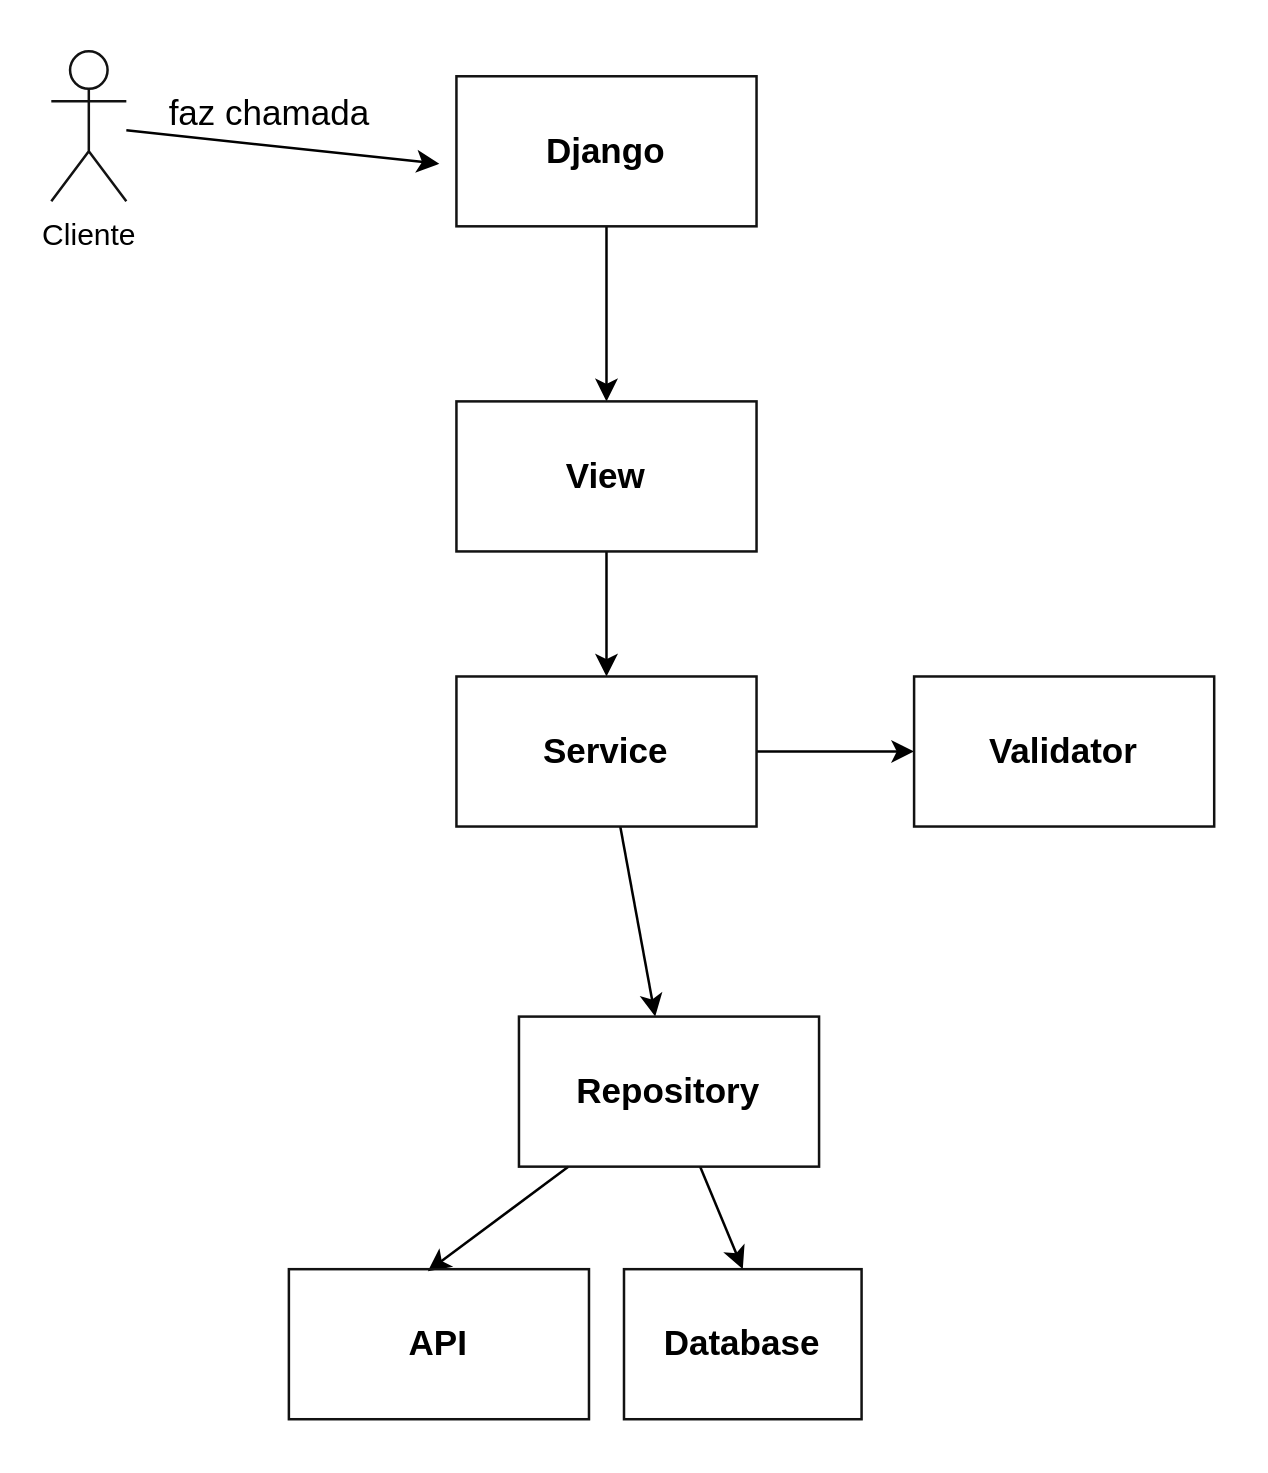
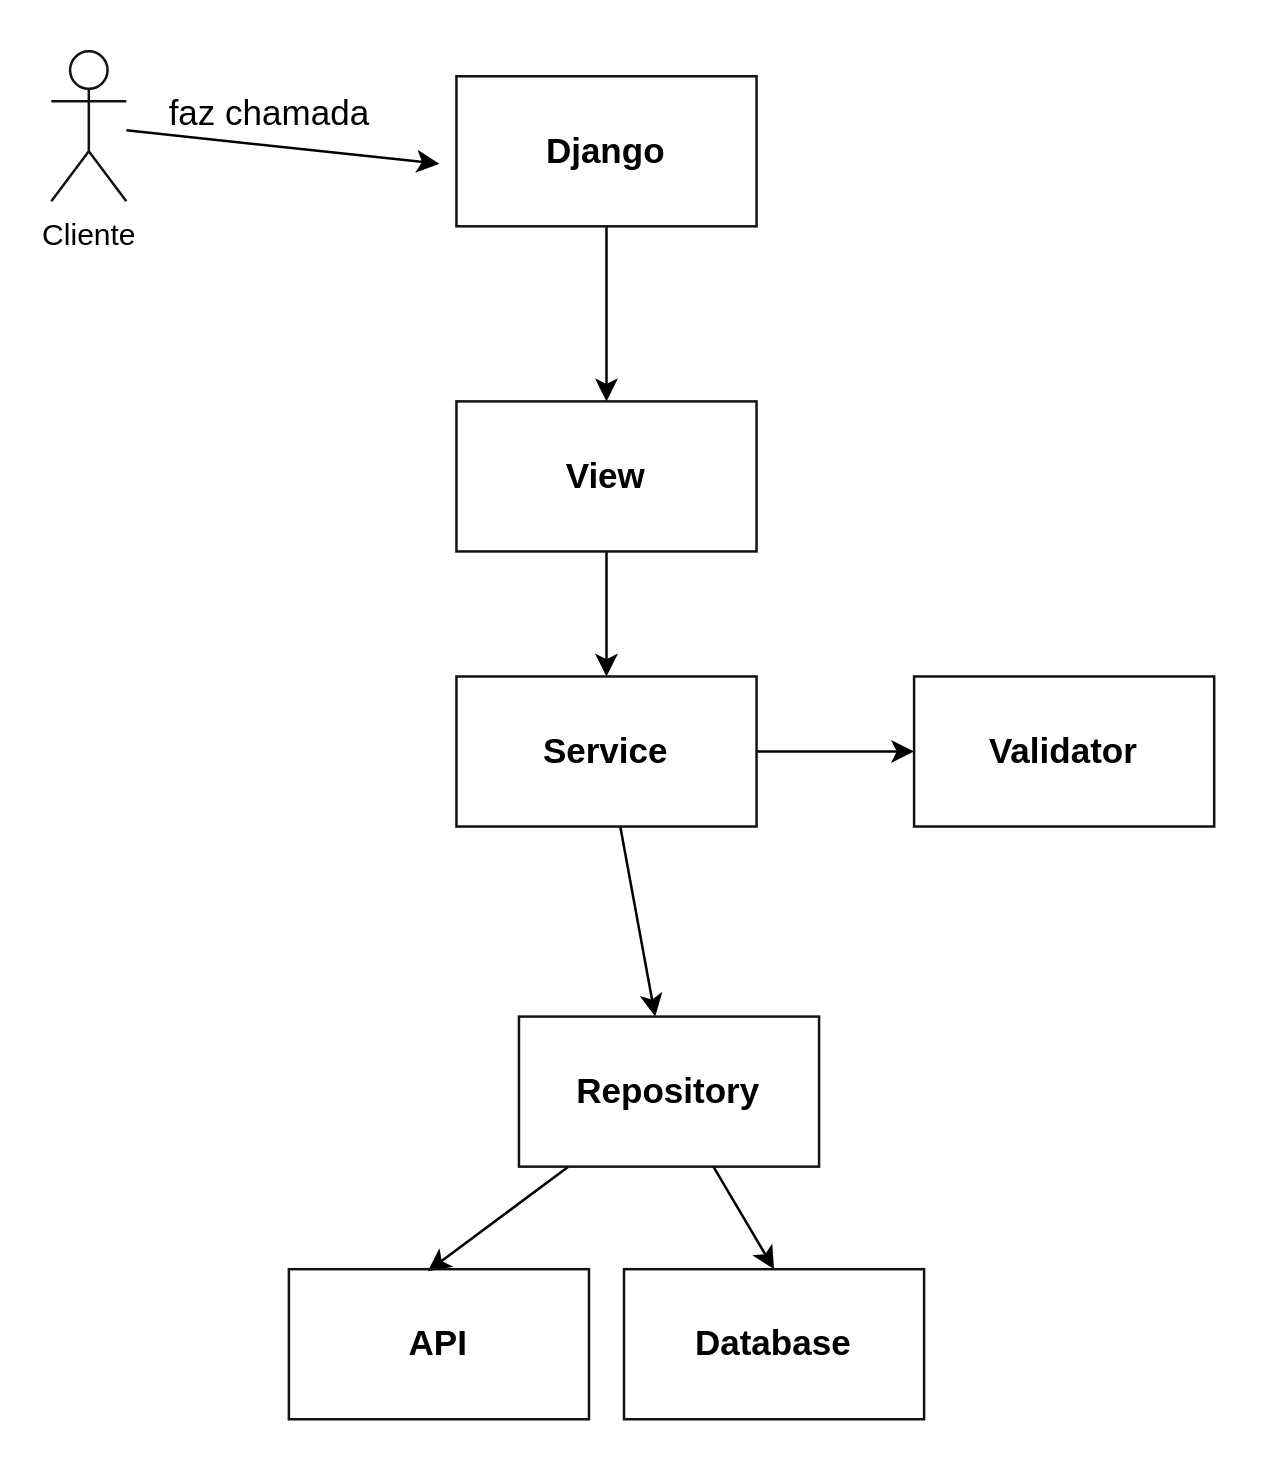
(743, 1344) -> (774, 1344)
